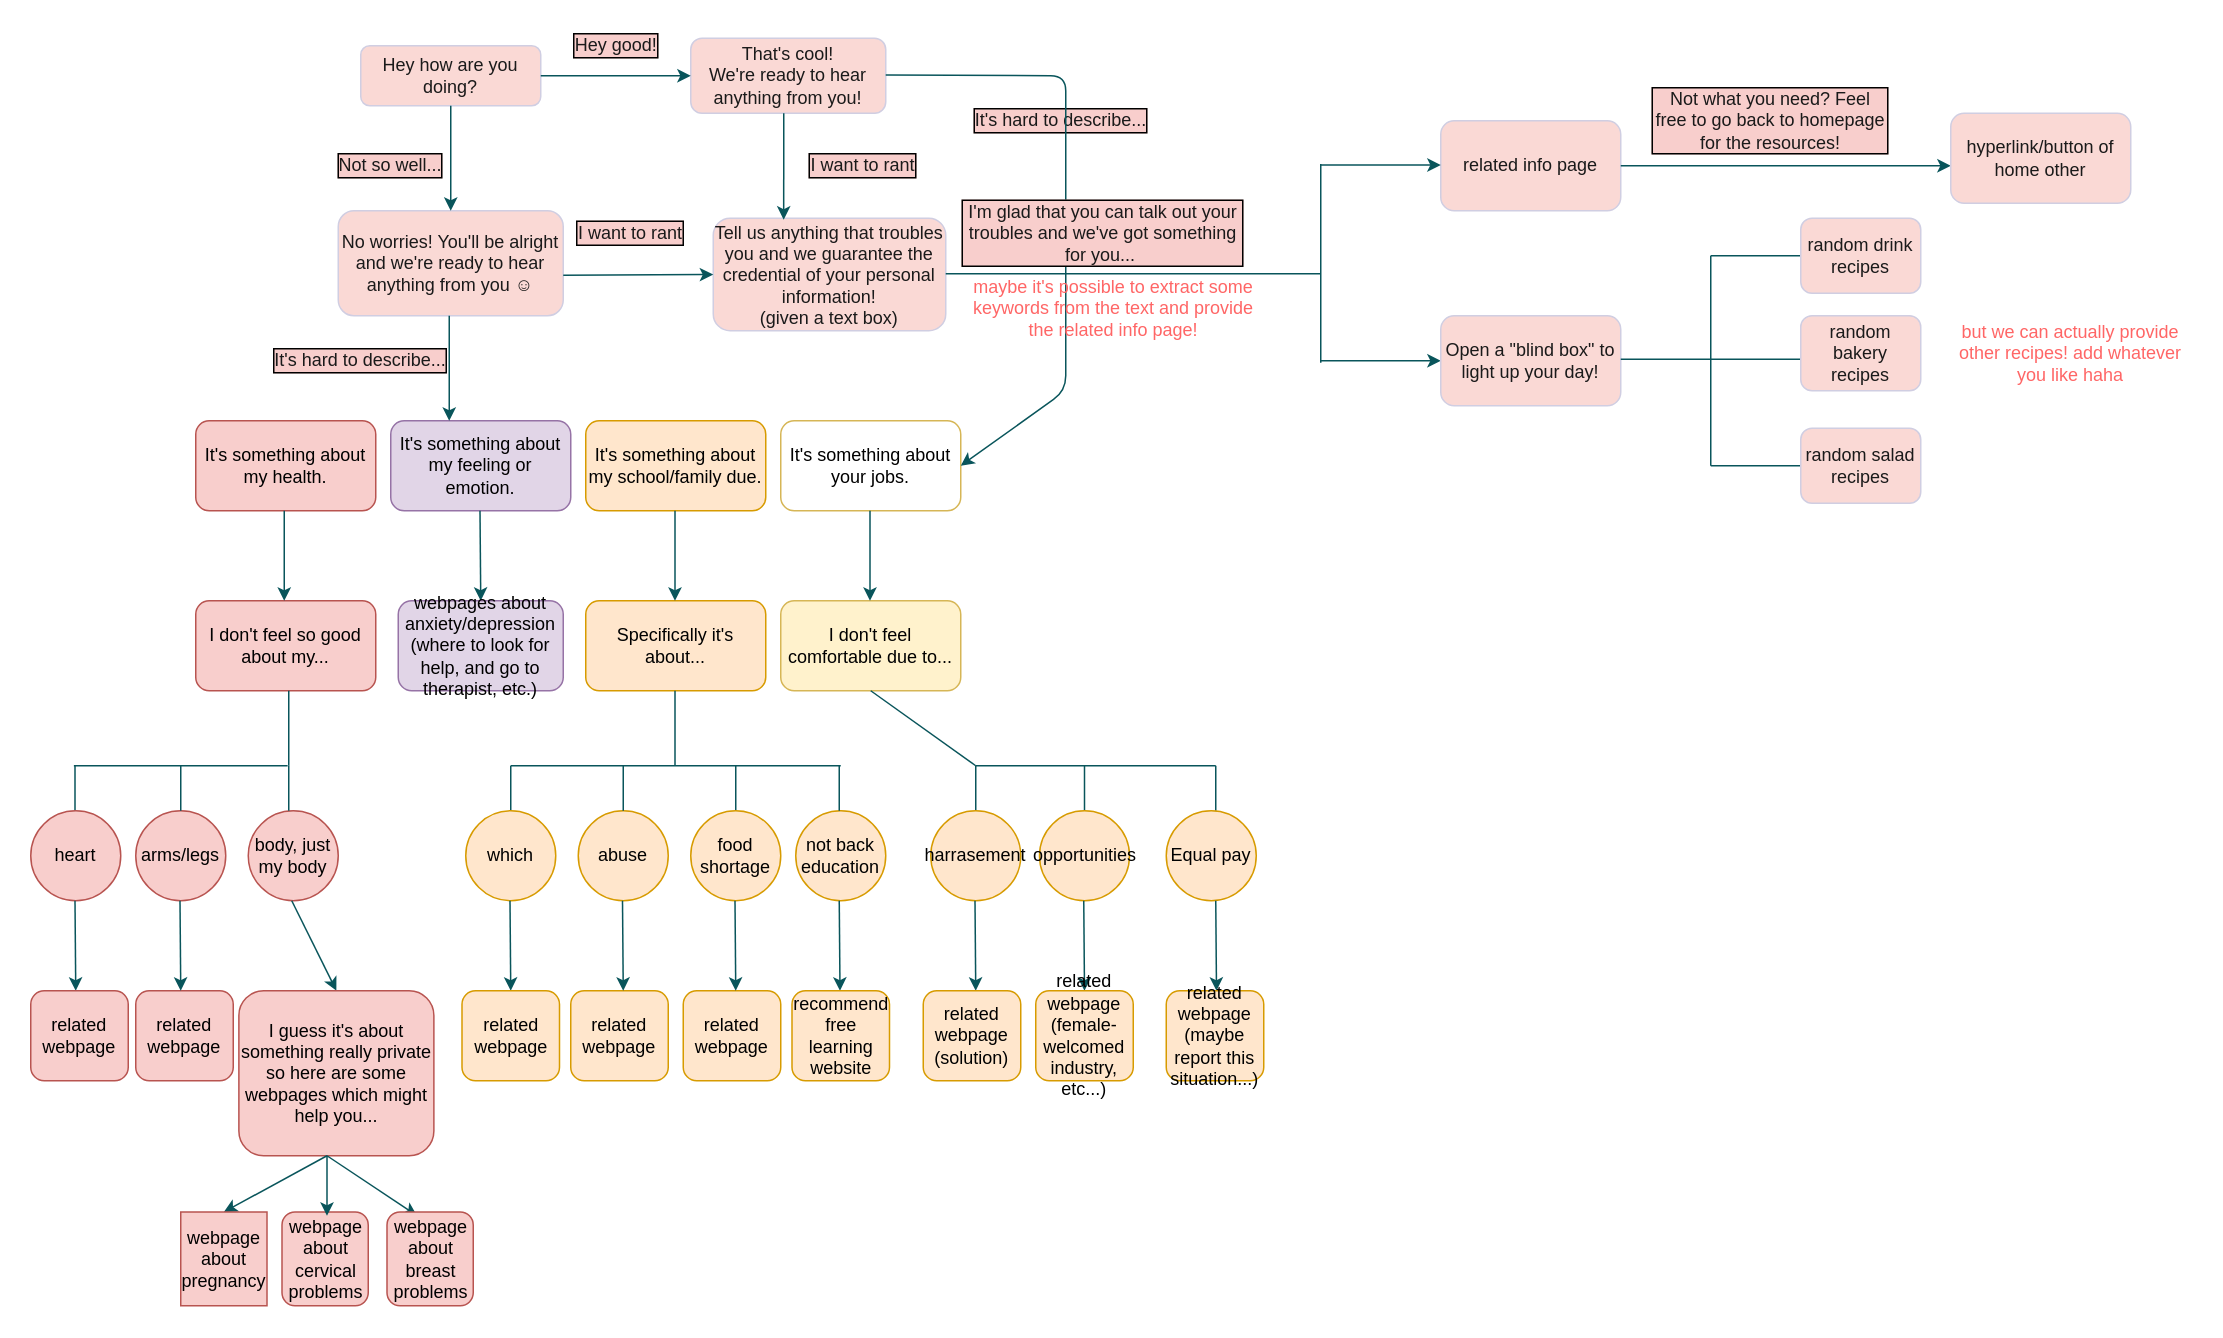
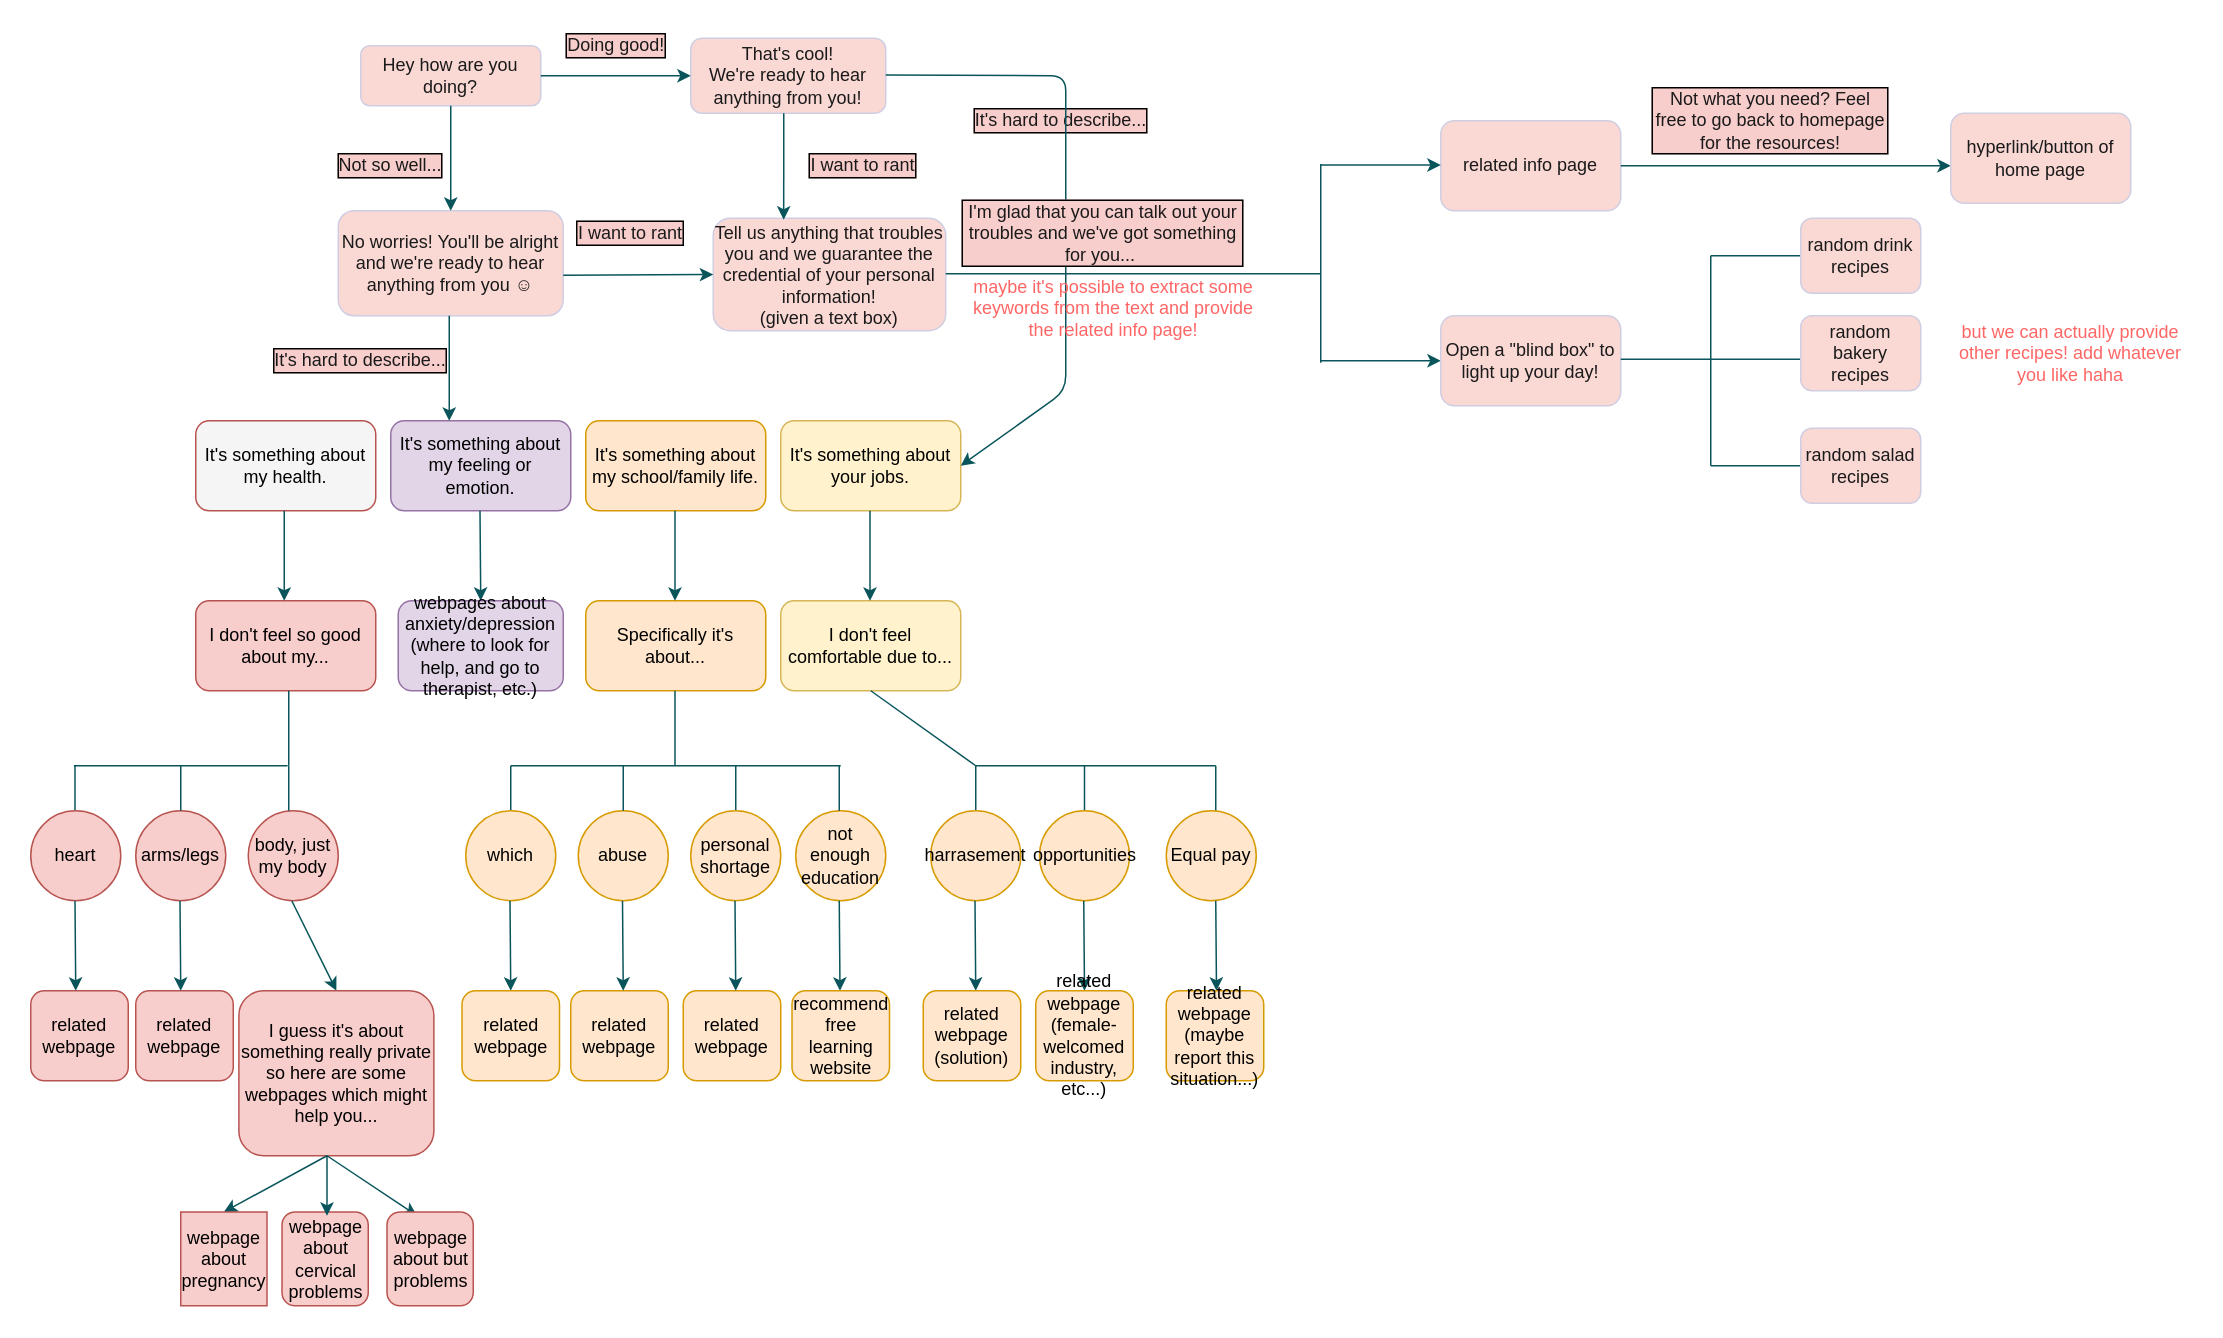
(617, 46) -> (617, 46)
(2041, 158) -> (2041, 158)
(286, 466) -> (286, 466)
(676, 466) -> (676, 466)
(871, 466) -> (871, 466)
(736, 856) -> (736, 856)
(841, 856) -> (841, 856)
(431, 1259) -> (431, 1259)
